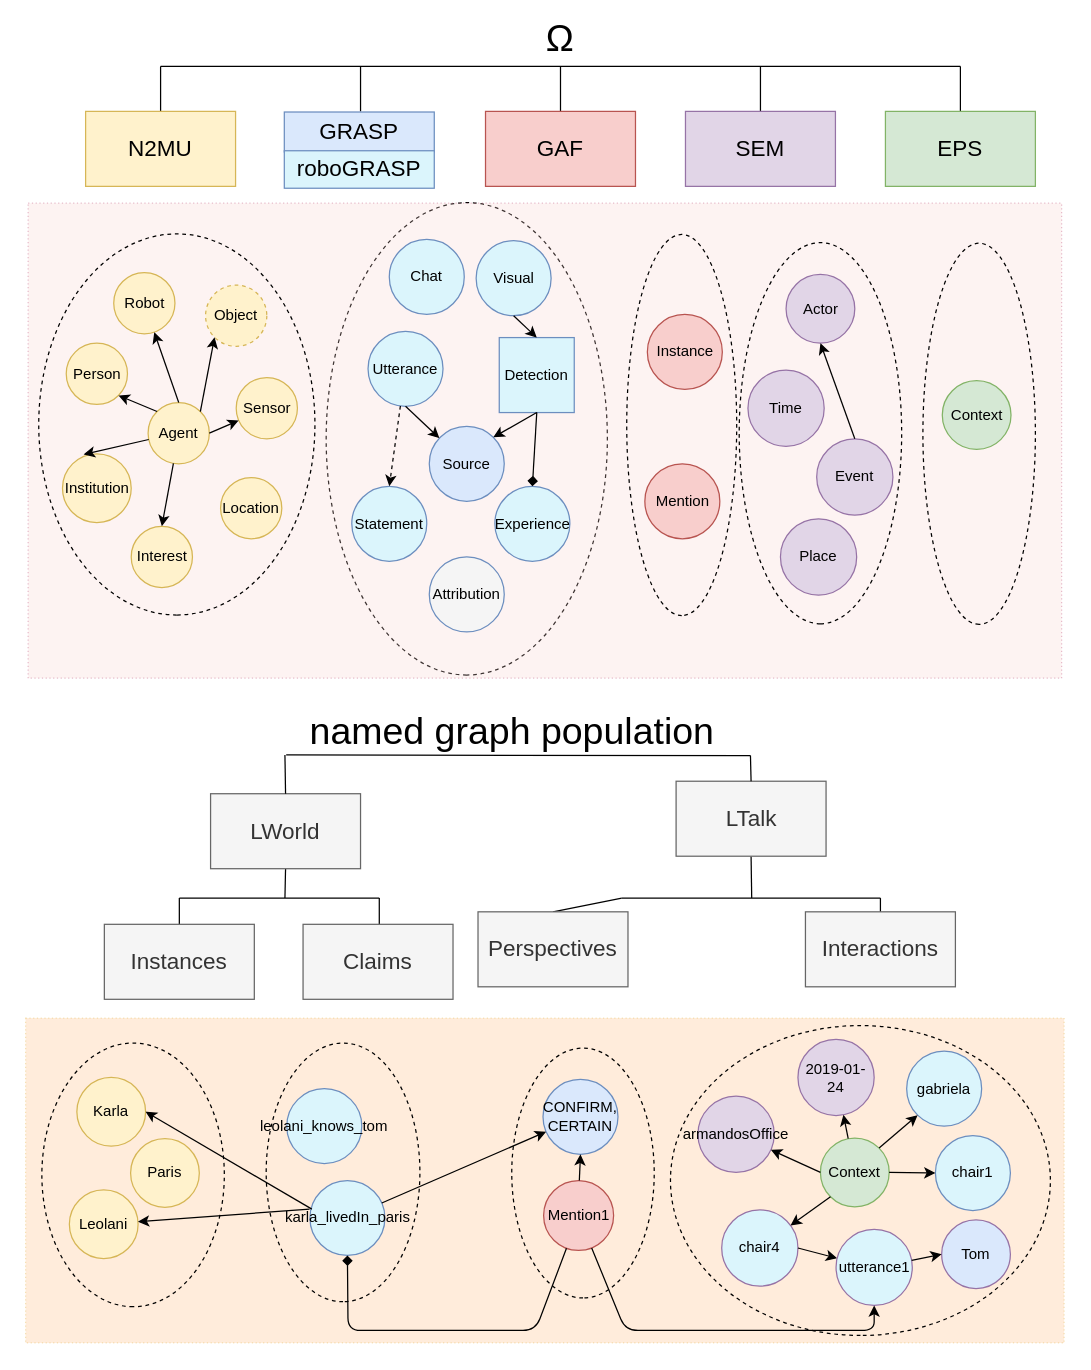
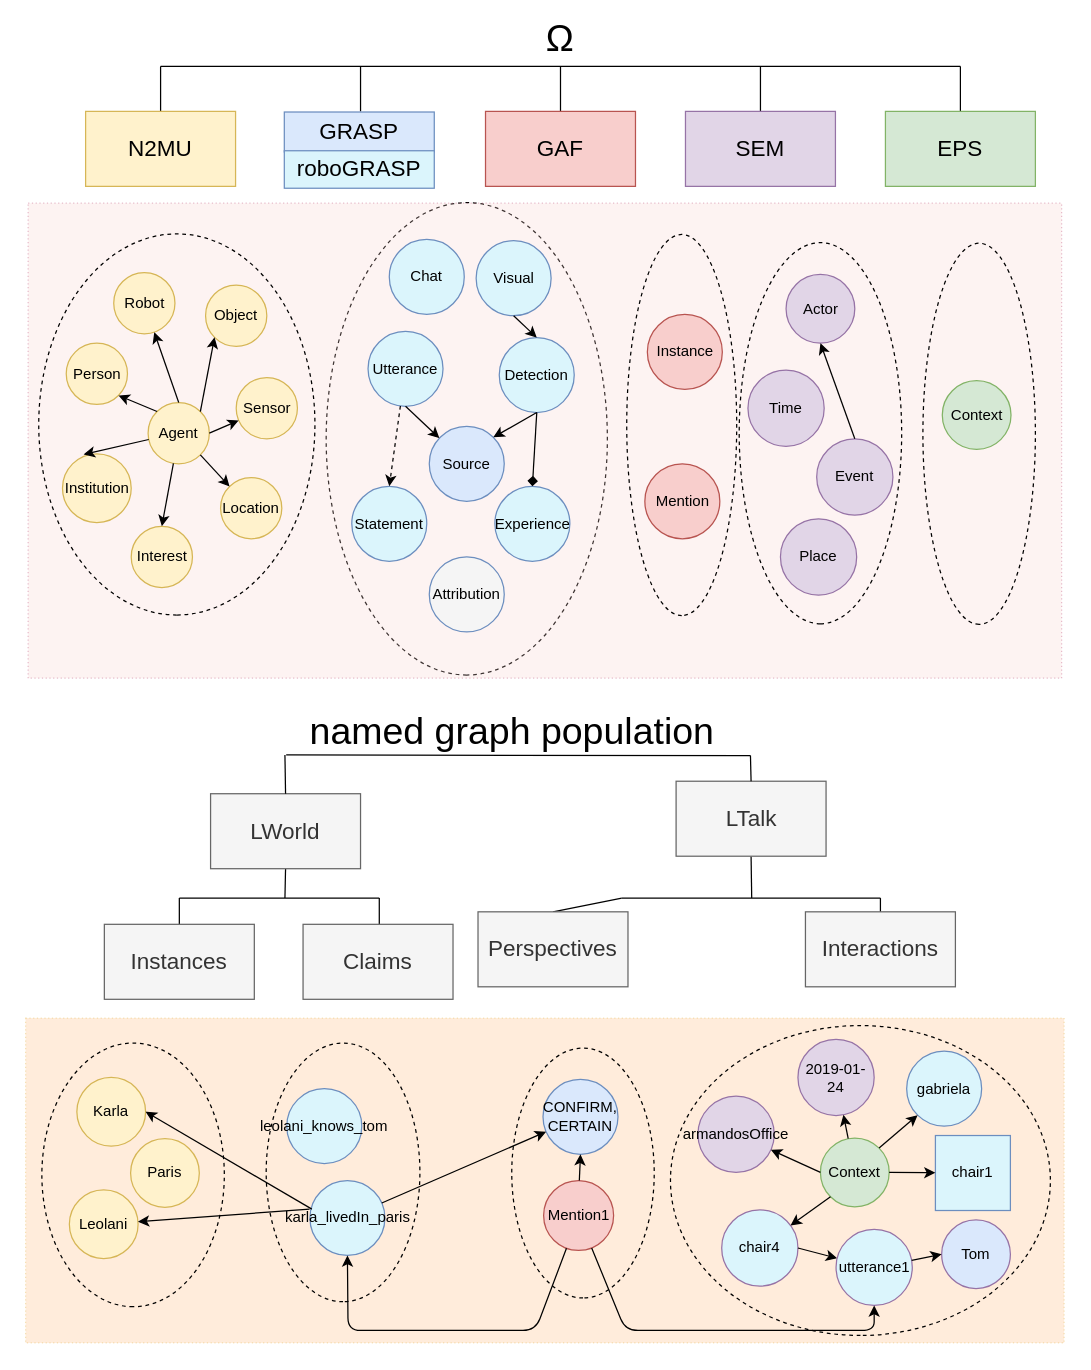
(236, 316) -> (236, 316)
(537, 375) -> (537, 375)
none -> (212, 467)
(973, 1173) -> (973, 1173)
(348, 1266) -> (348, 1266)
